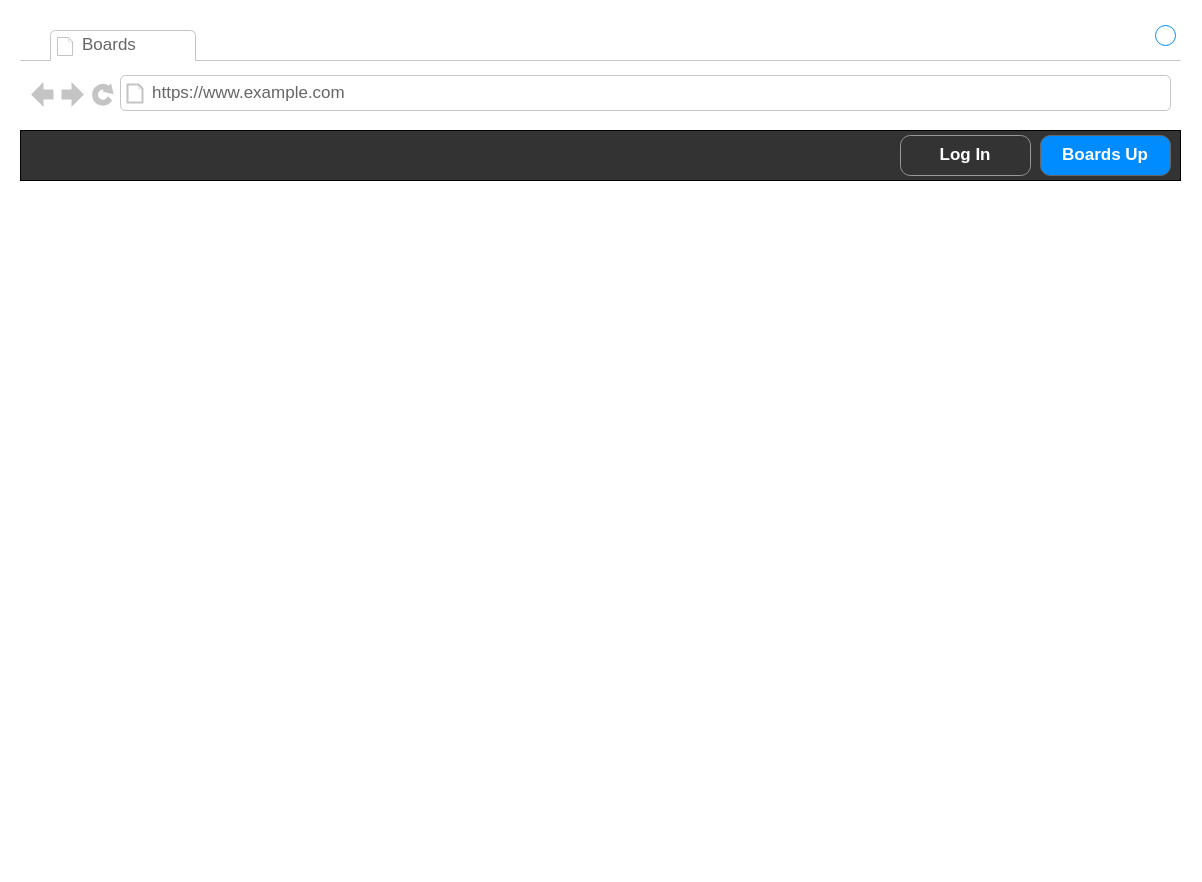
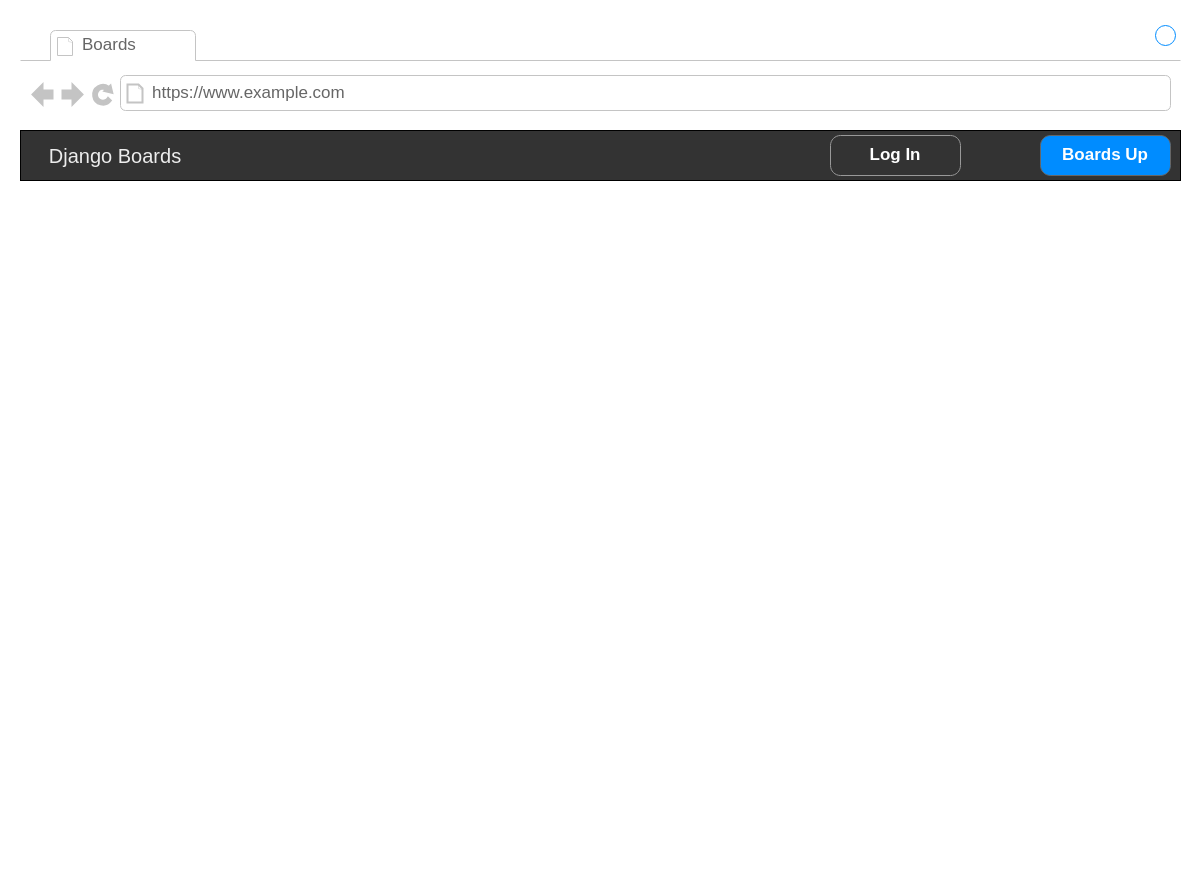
none -> (116, 156)
(966, 156) -> (896, 156)
(601, 441) -> (601, 441)
